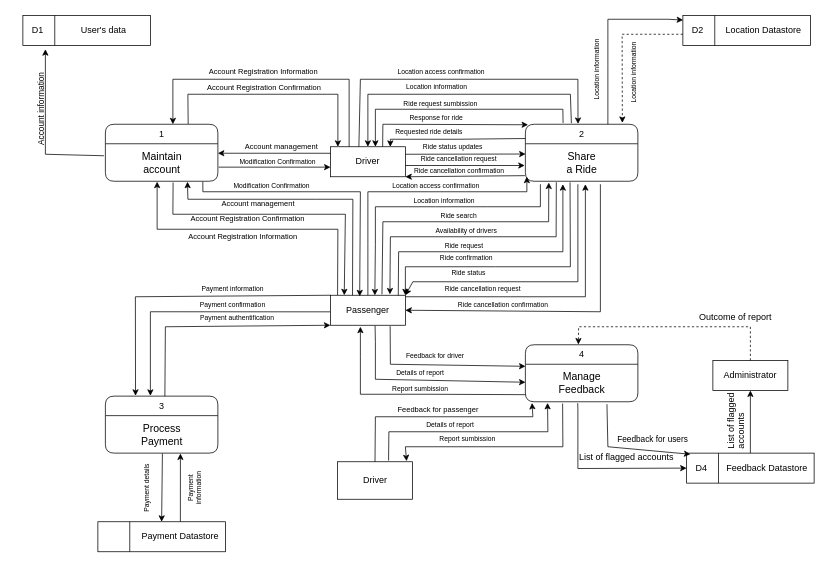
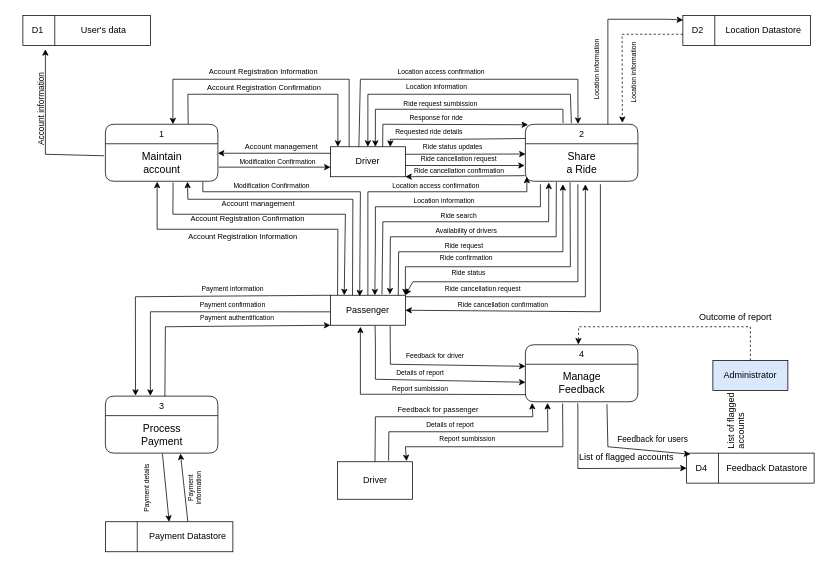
(750, 375) -> (750, 375)
(750, 425) -> none
(162, 537) -> (169, 537)
